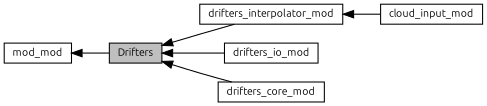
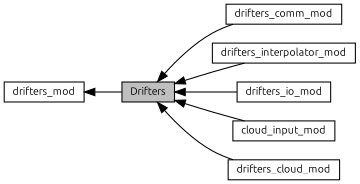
none -> (284, 14)
(367, 14) -> (214, 113)
(38, 53) -> (44, 92)
(271, 92) -> (284, 170)
